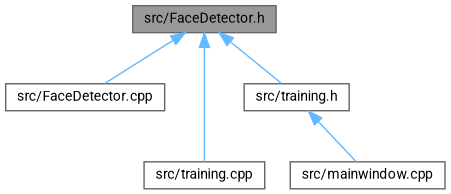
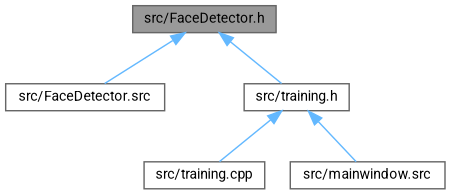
(85, 97) -> (85, 97)
(204, 105) -> (245, 141)
(368, 175) -> (368, 175)
